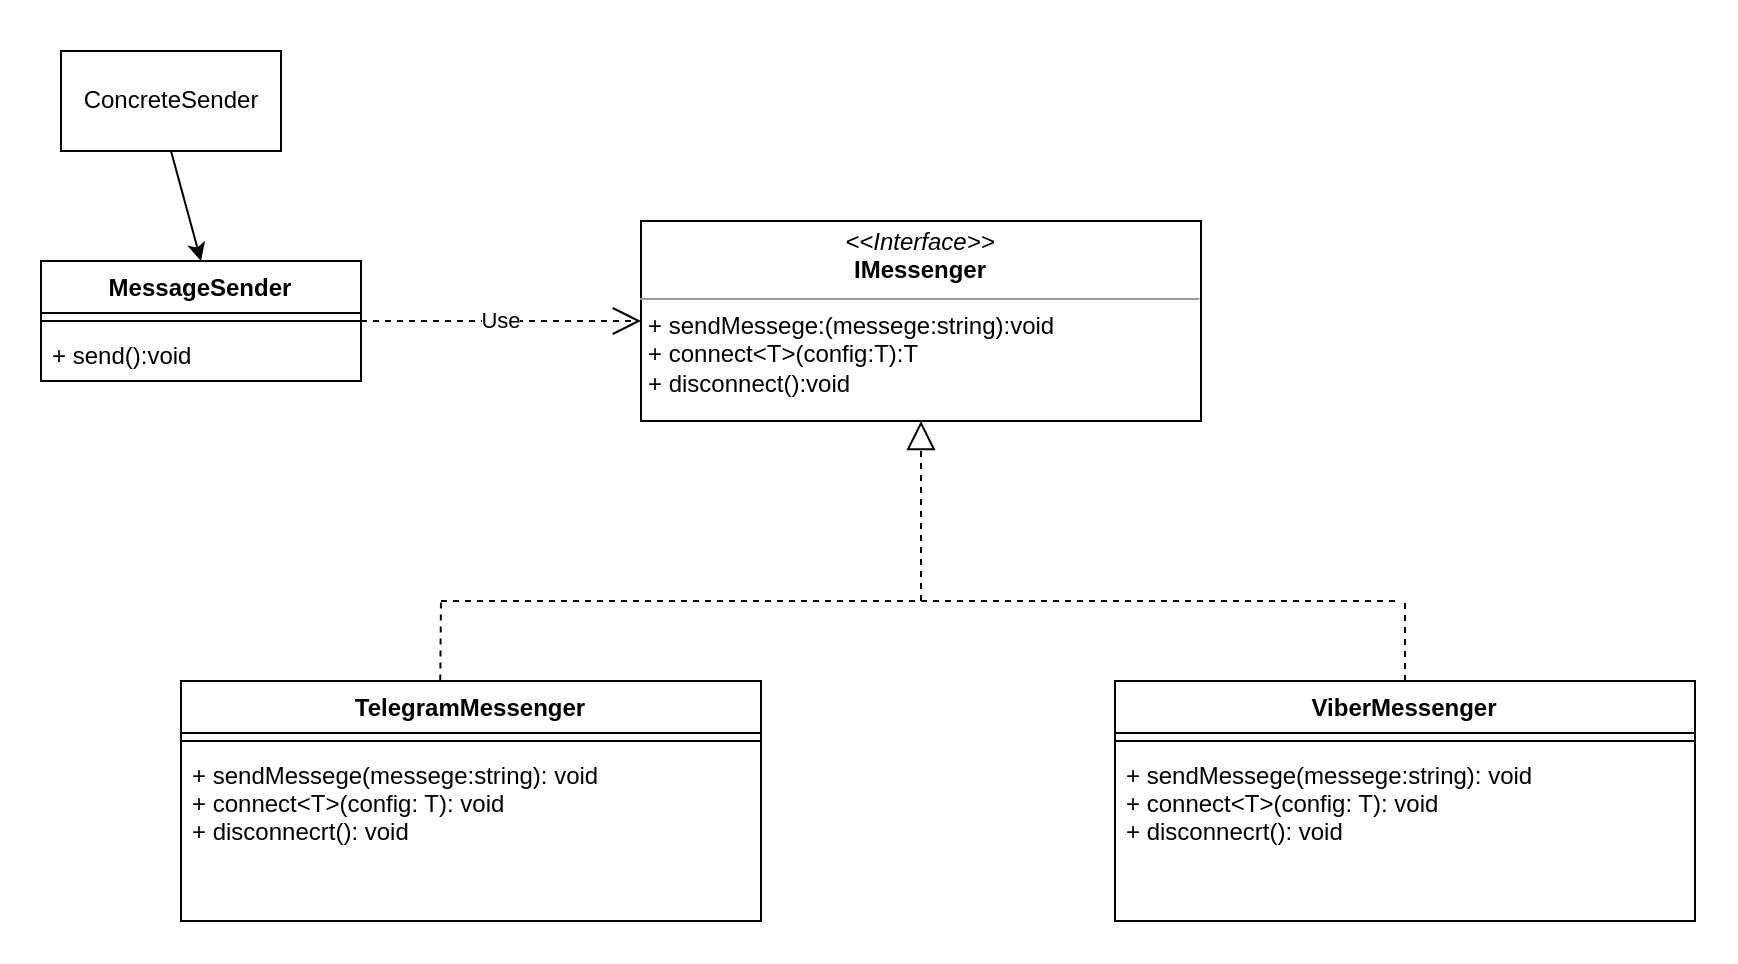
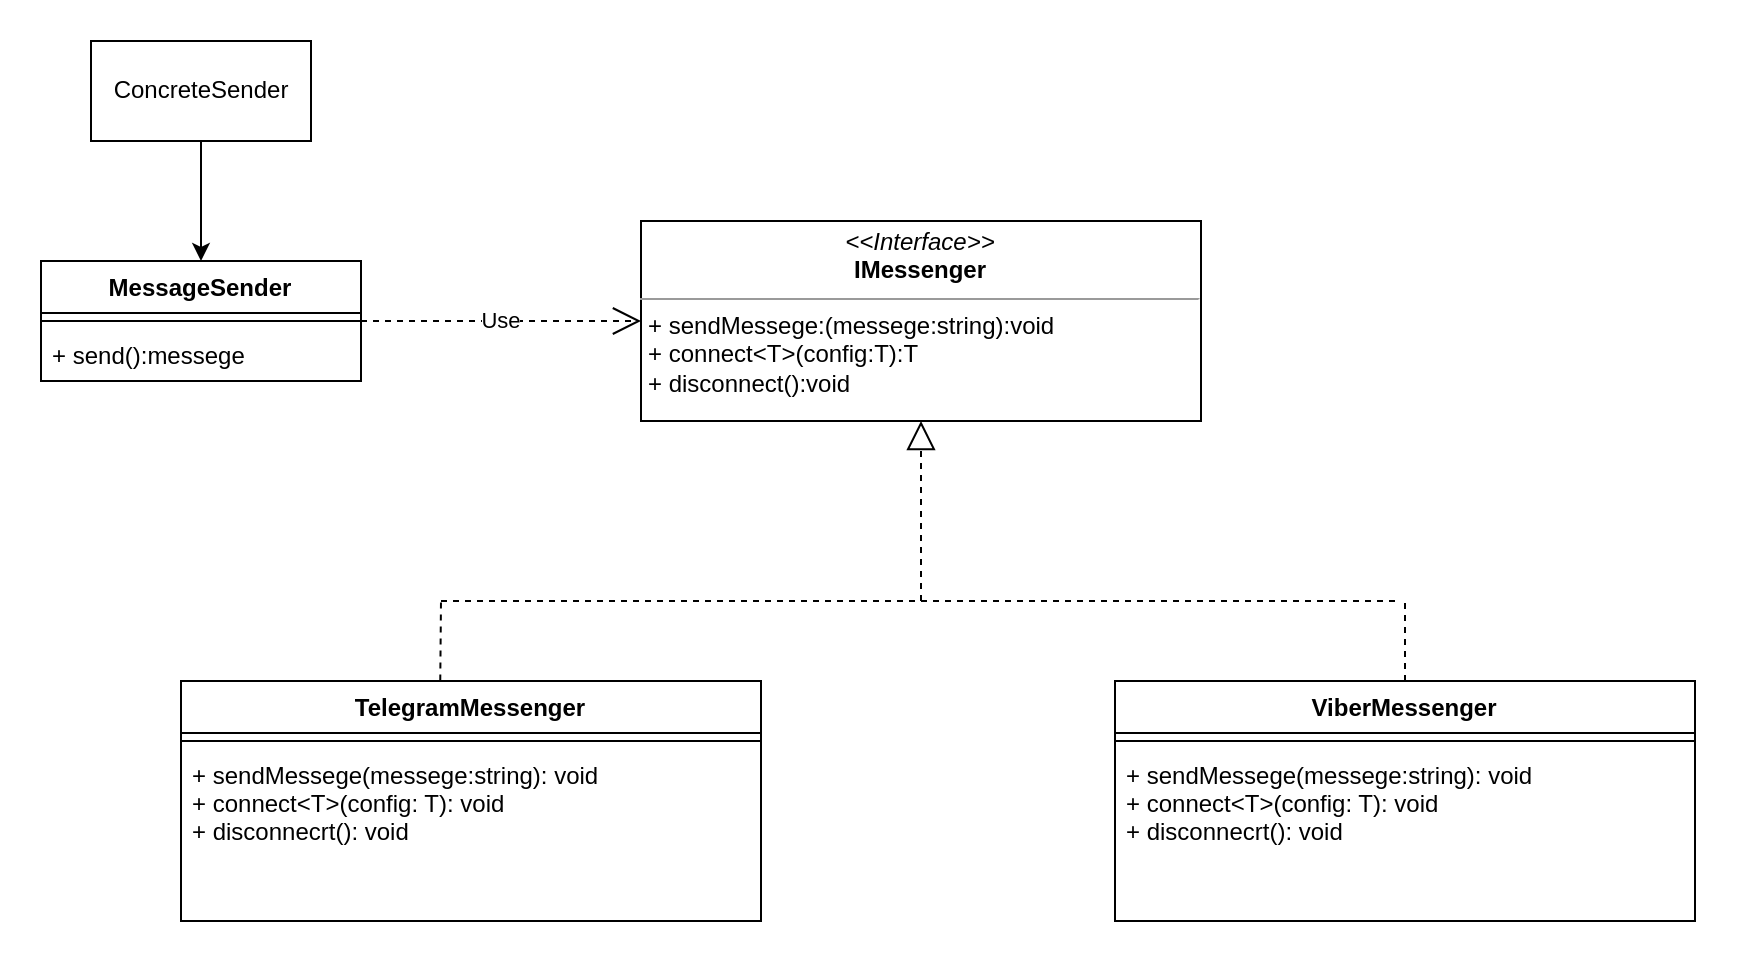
(171, 101) -> (201, 91)
(133, 356) -> (156, 356)
